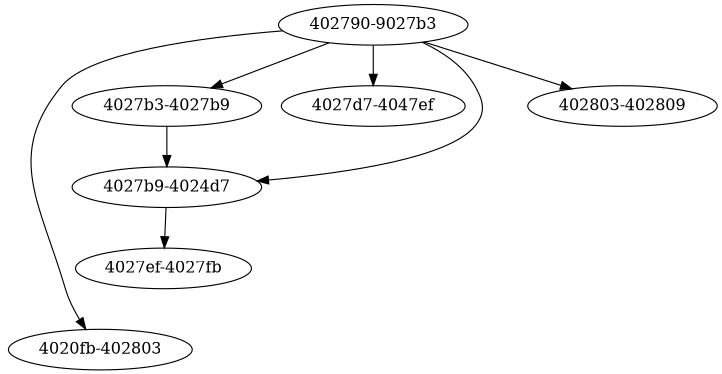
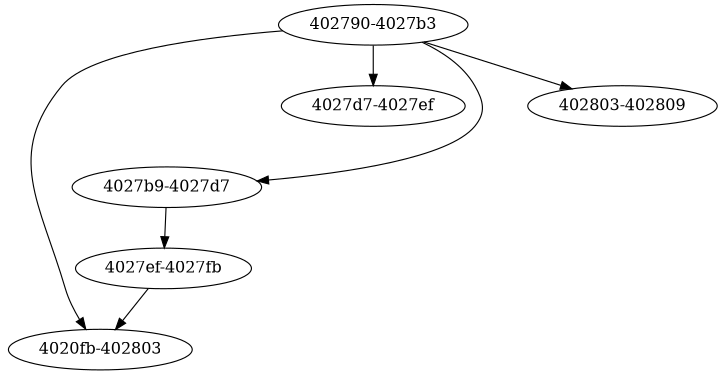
(373, 25) -> (373, 25)
(167, 106) -> none
(373, 106) -> (373, 106)
(167, 187) -> (167, 187)
none -> (135, 305)
